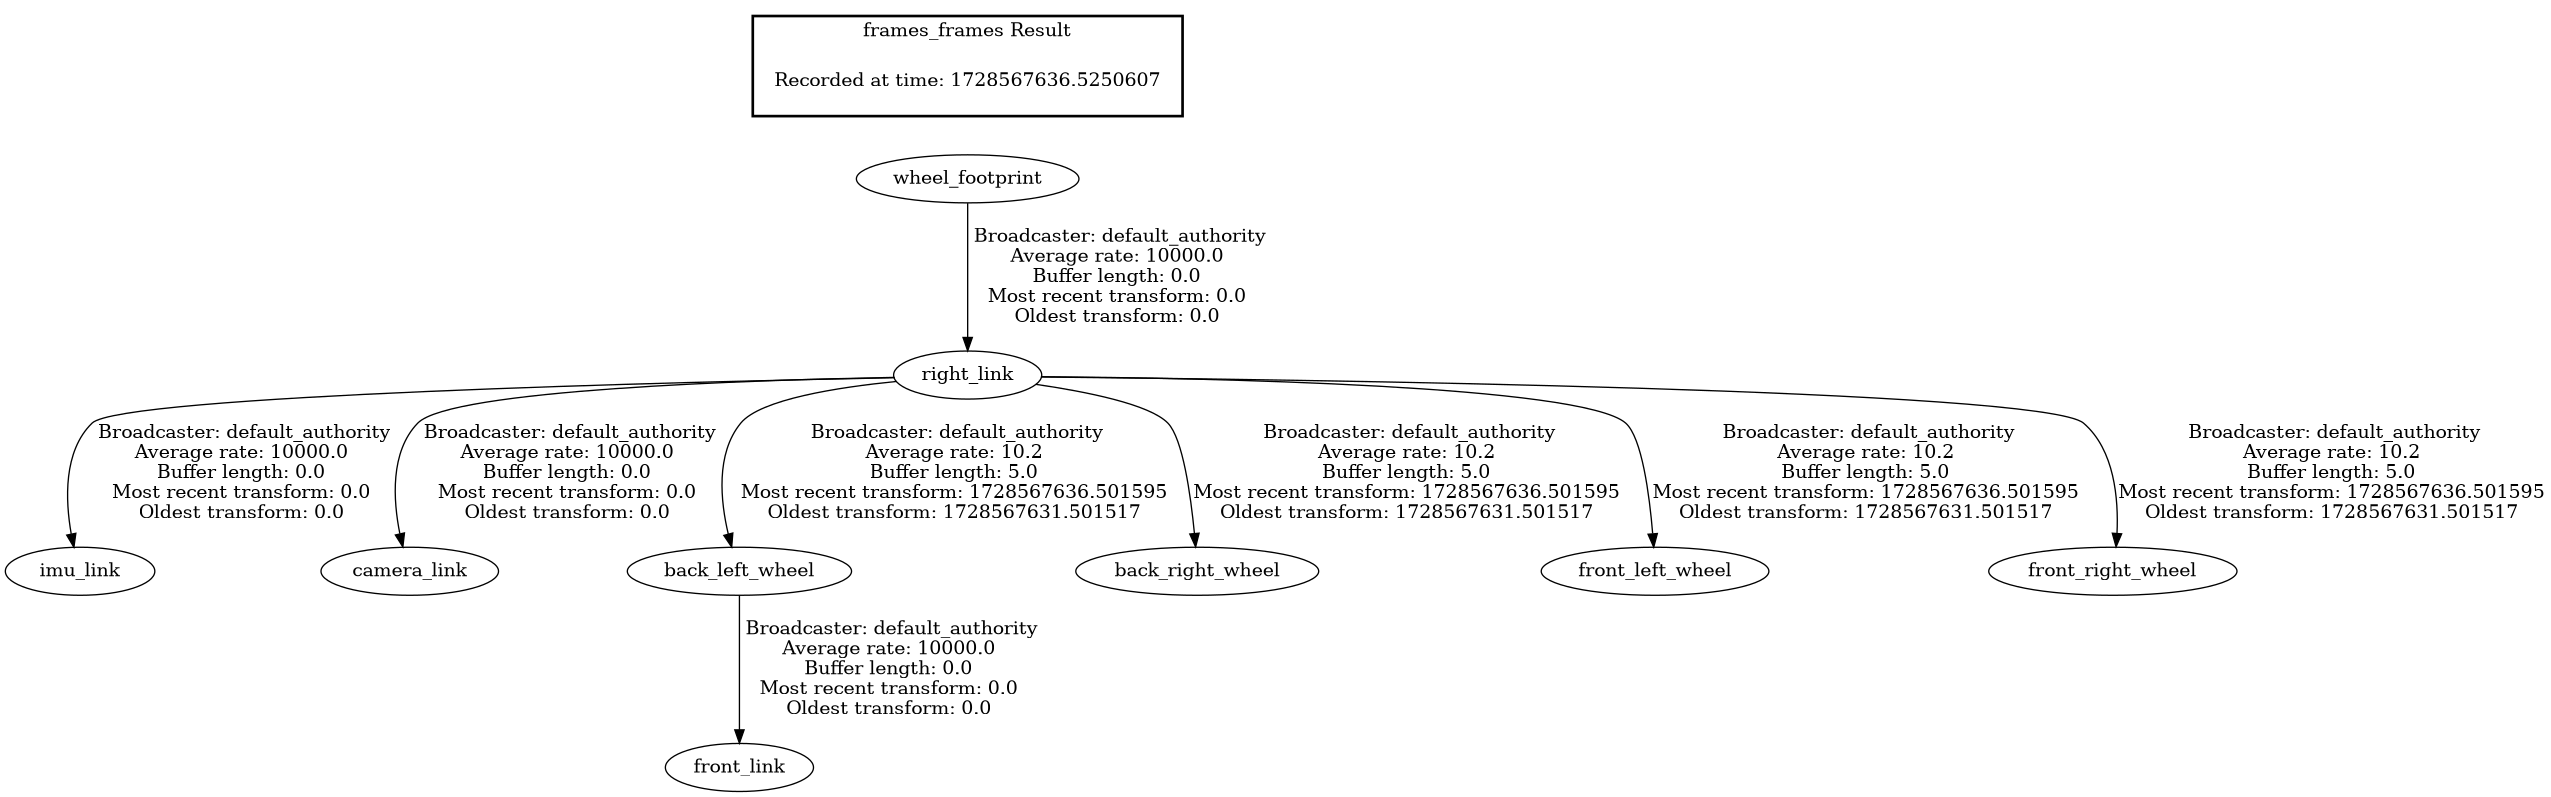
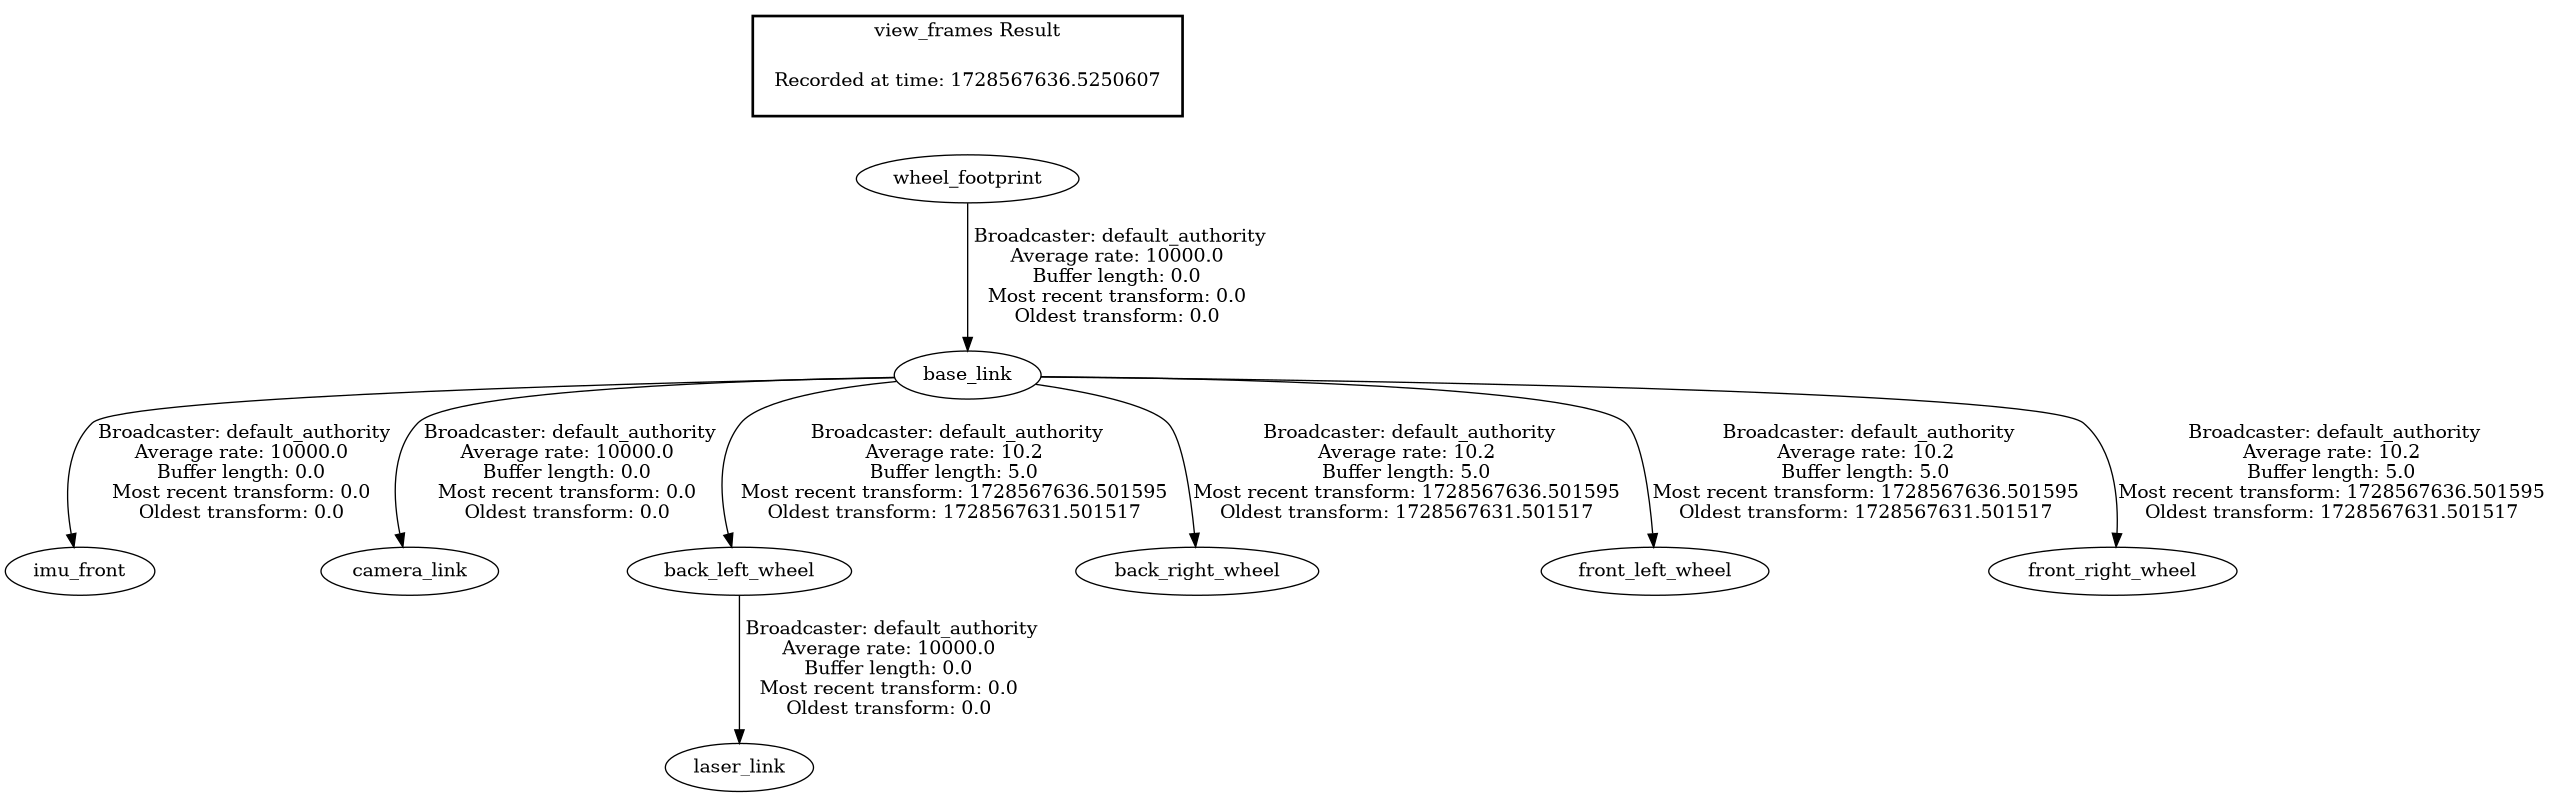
(968, 31) -> (968, 31)
(968, 375) -> (968, 375)
(80, 571) -> (80, 571)
(739, 767) -> (739, 767)
